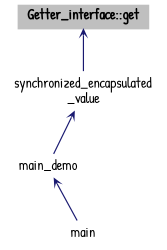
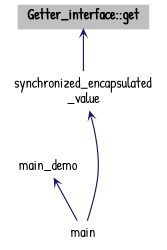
(63, 136) -> (98, 170)
